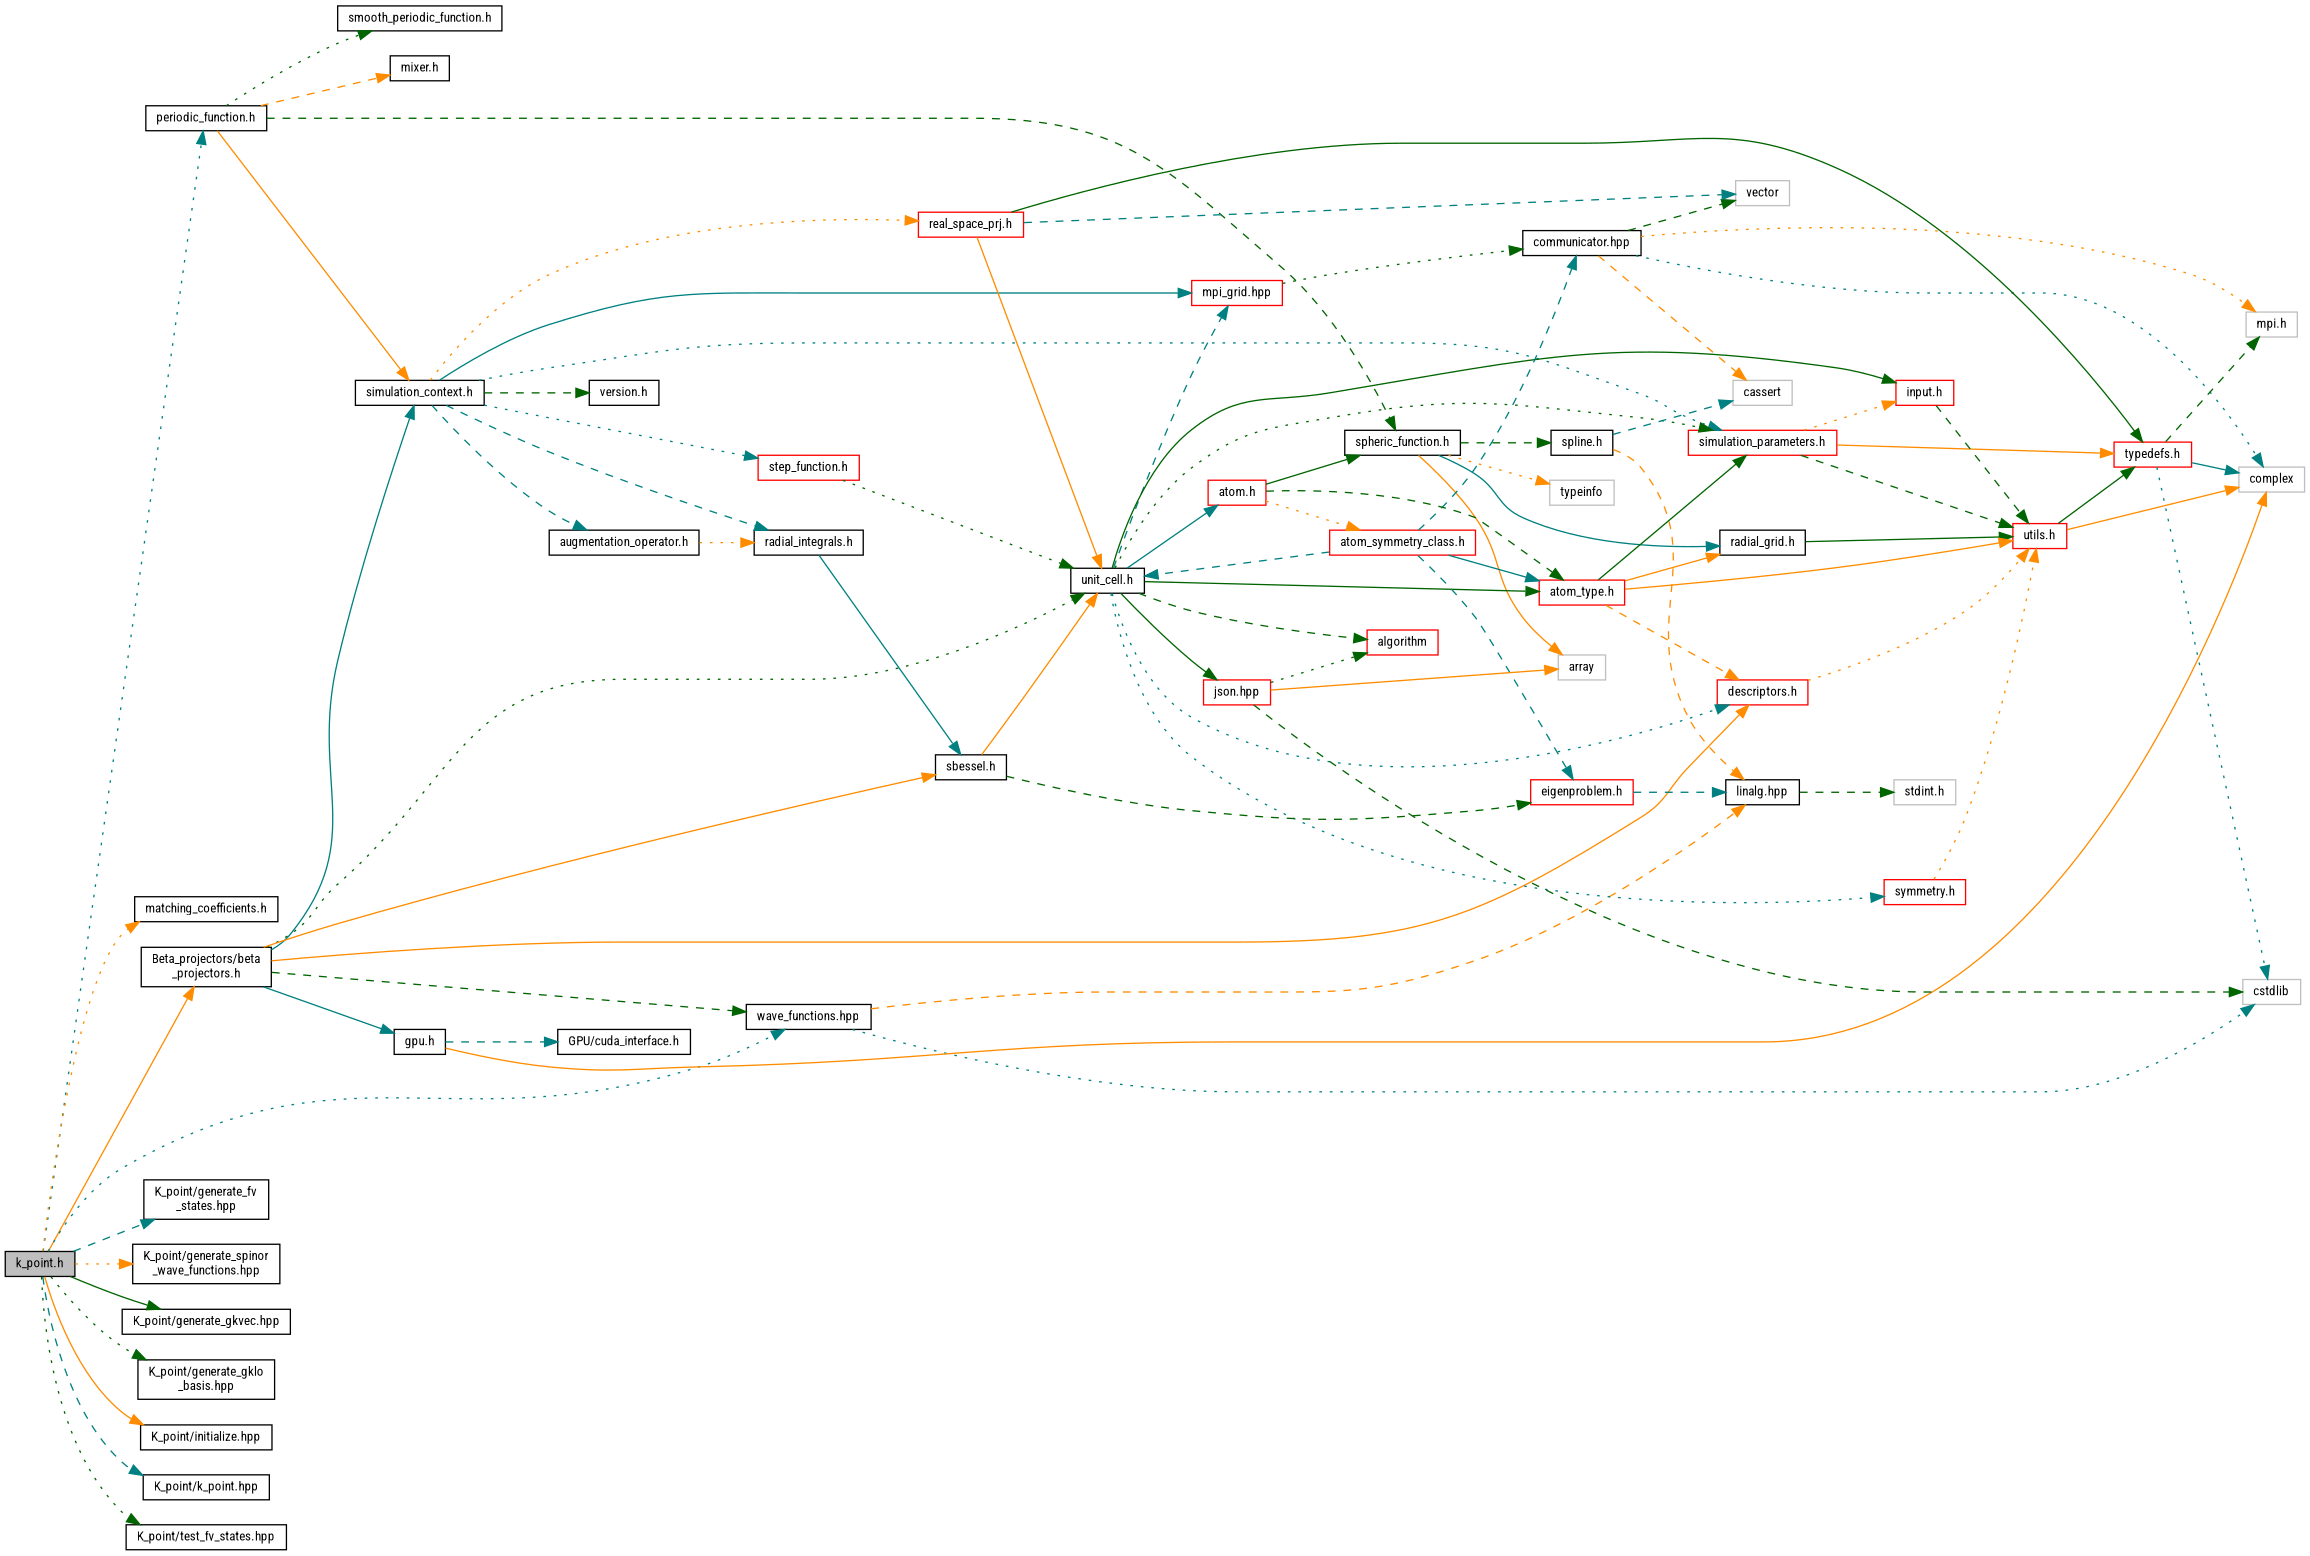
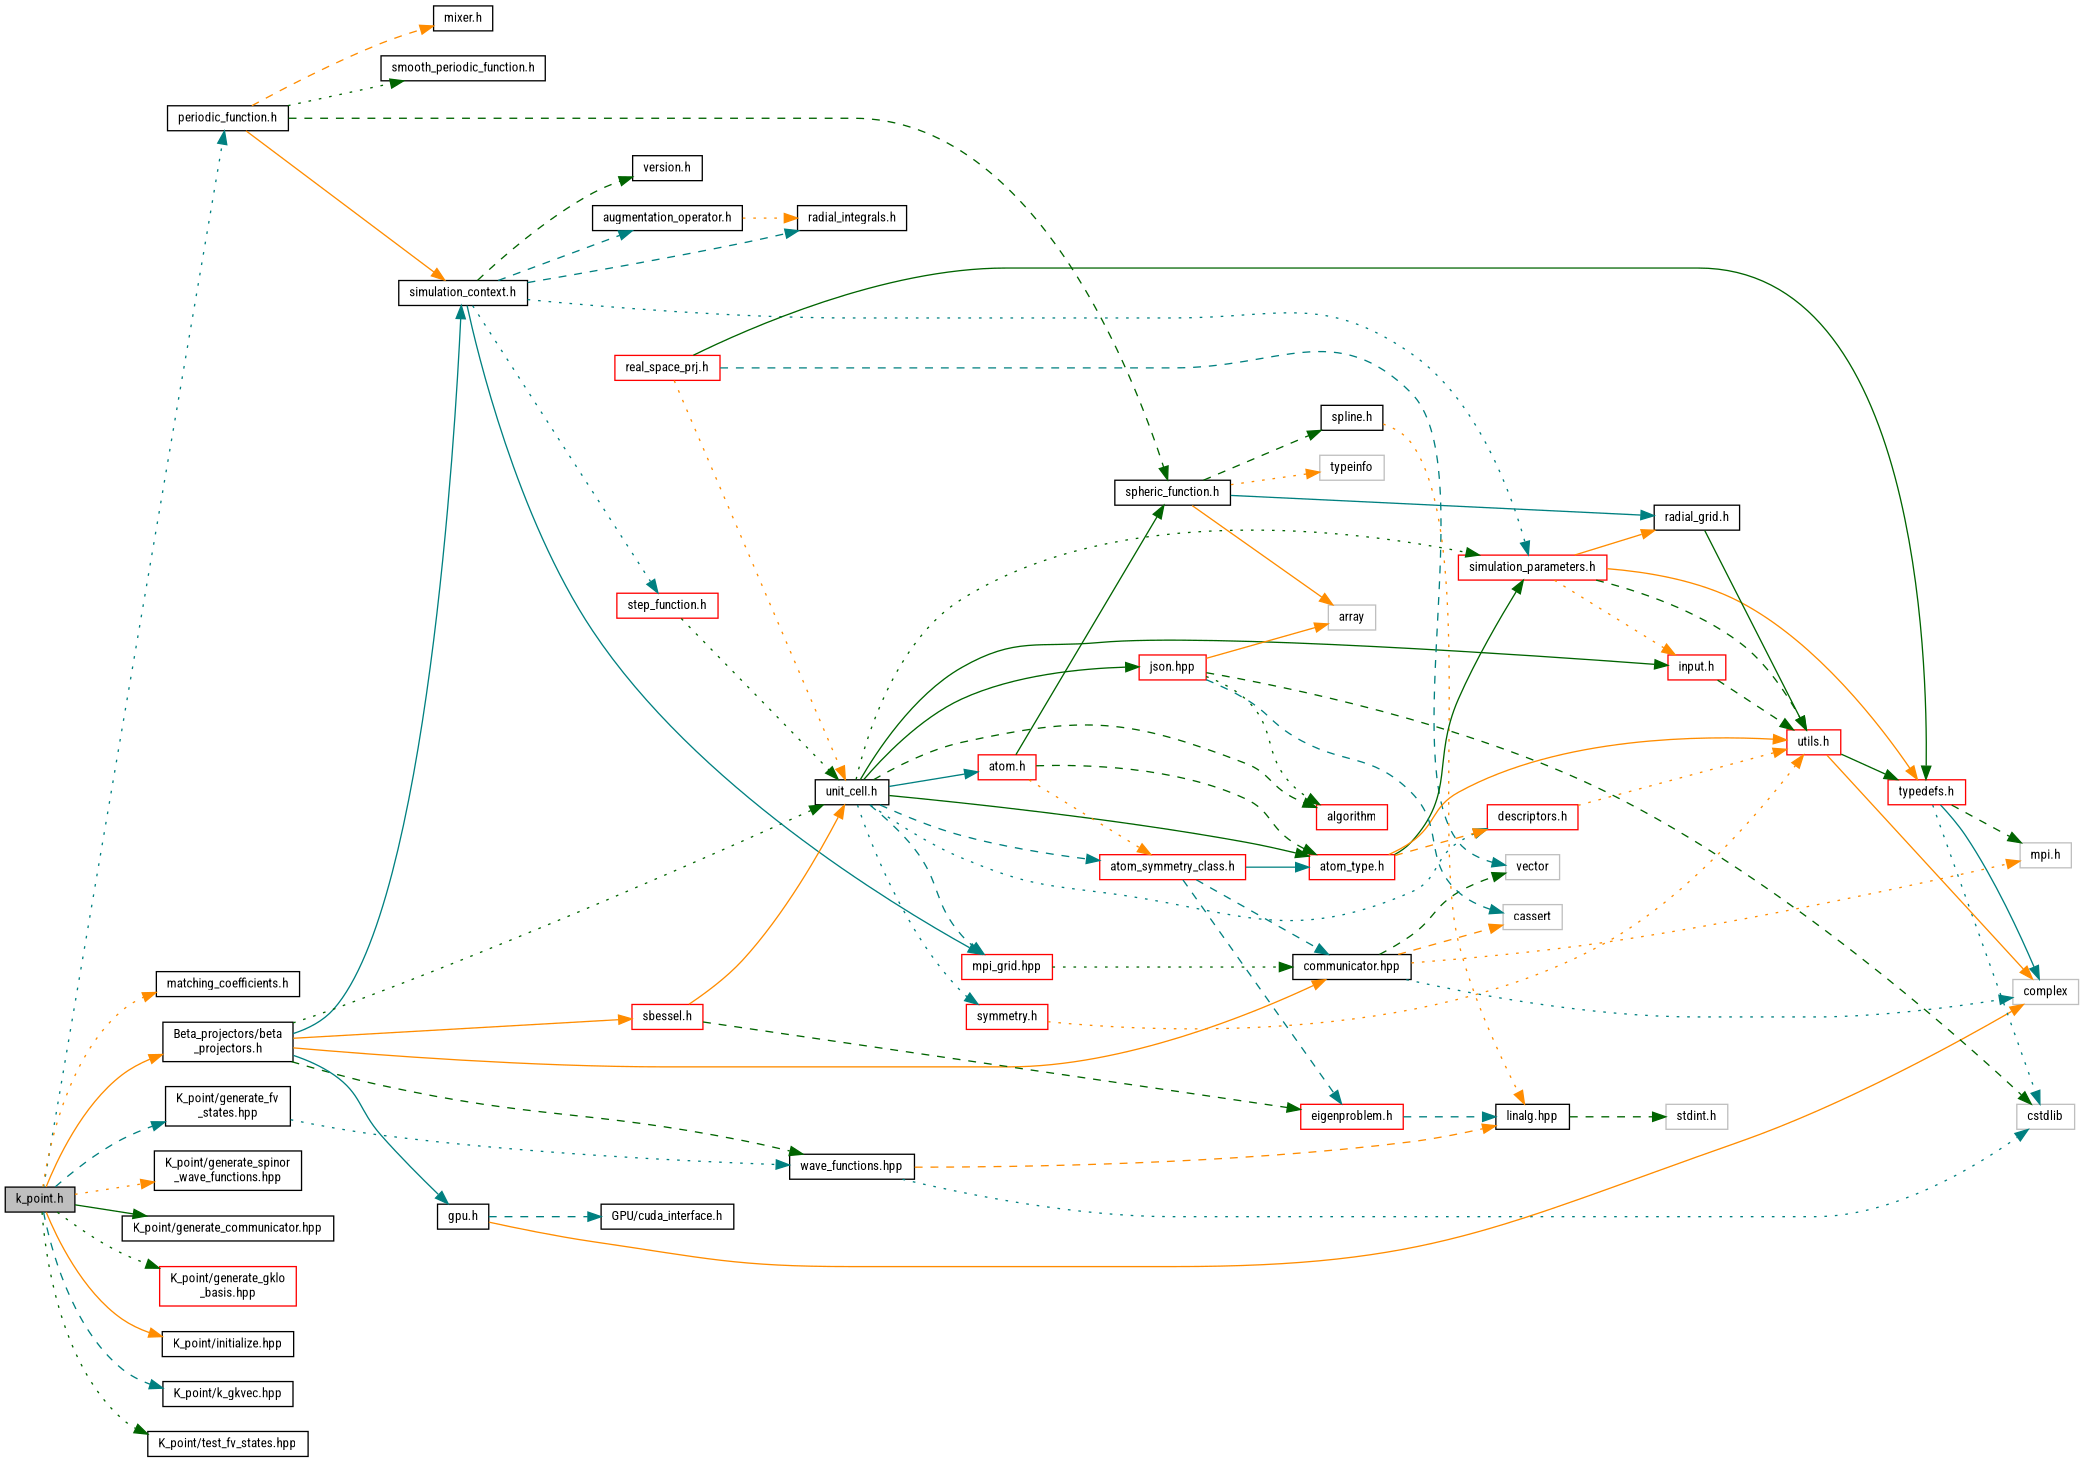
(645, 242) -> none
(1037, 396) -> (757, 574)
(1642, 426) -> (1375, 767)
(1244, 563) -> (981, 840)
(1664, 570) -> (1608, 545)
(1670, 609) -> (1449, 789)
(886, 649) -> none
(971, 767) -> (667, 1017)
(1041, 942) -> (810, 1067)
(390, 1098) -> (533, 1151)
(206, 1322) -> (228, 1228)
(206, 1380) -> (228, 1286)
(206, 1487) -> (228, 1394)
